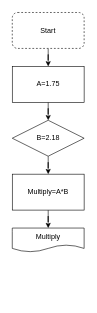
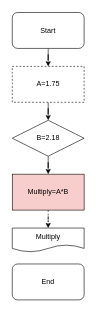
(48, 30) -> (48, 30)
(48, 84) -> (48, 84)
(48, 192) -> (48, 192)
(48, 221) -> (48, 221)
none -> (48, 282)
